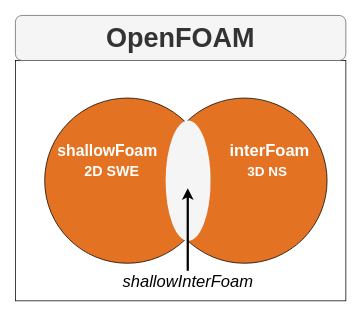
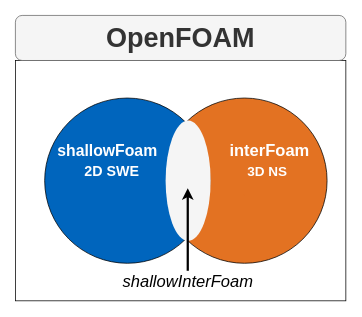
(127, 180) -> (127, 180)
